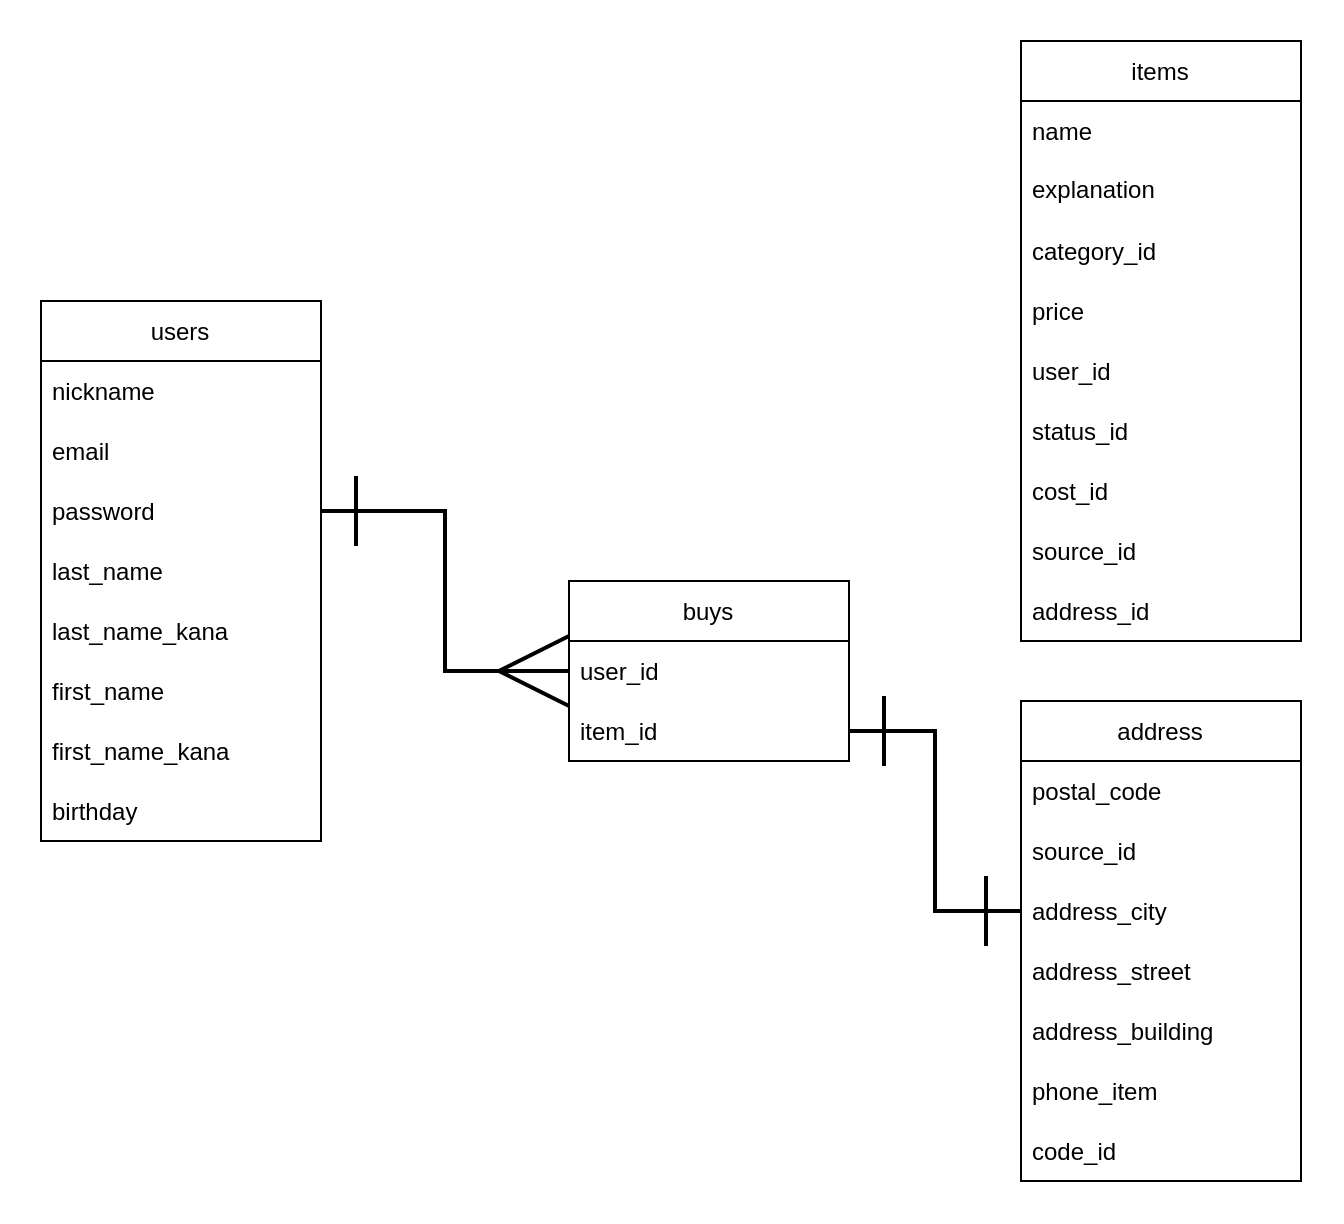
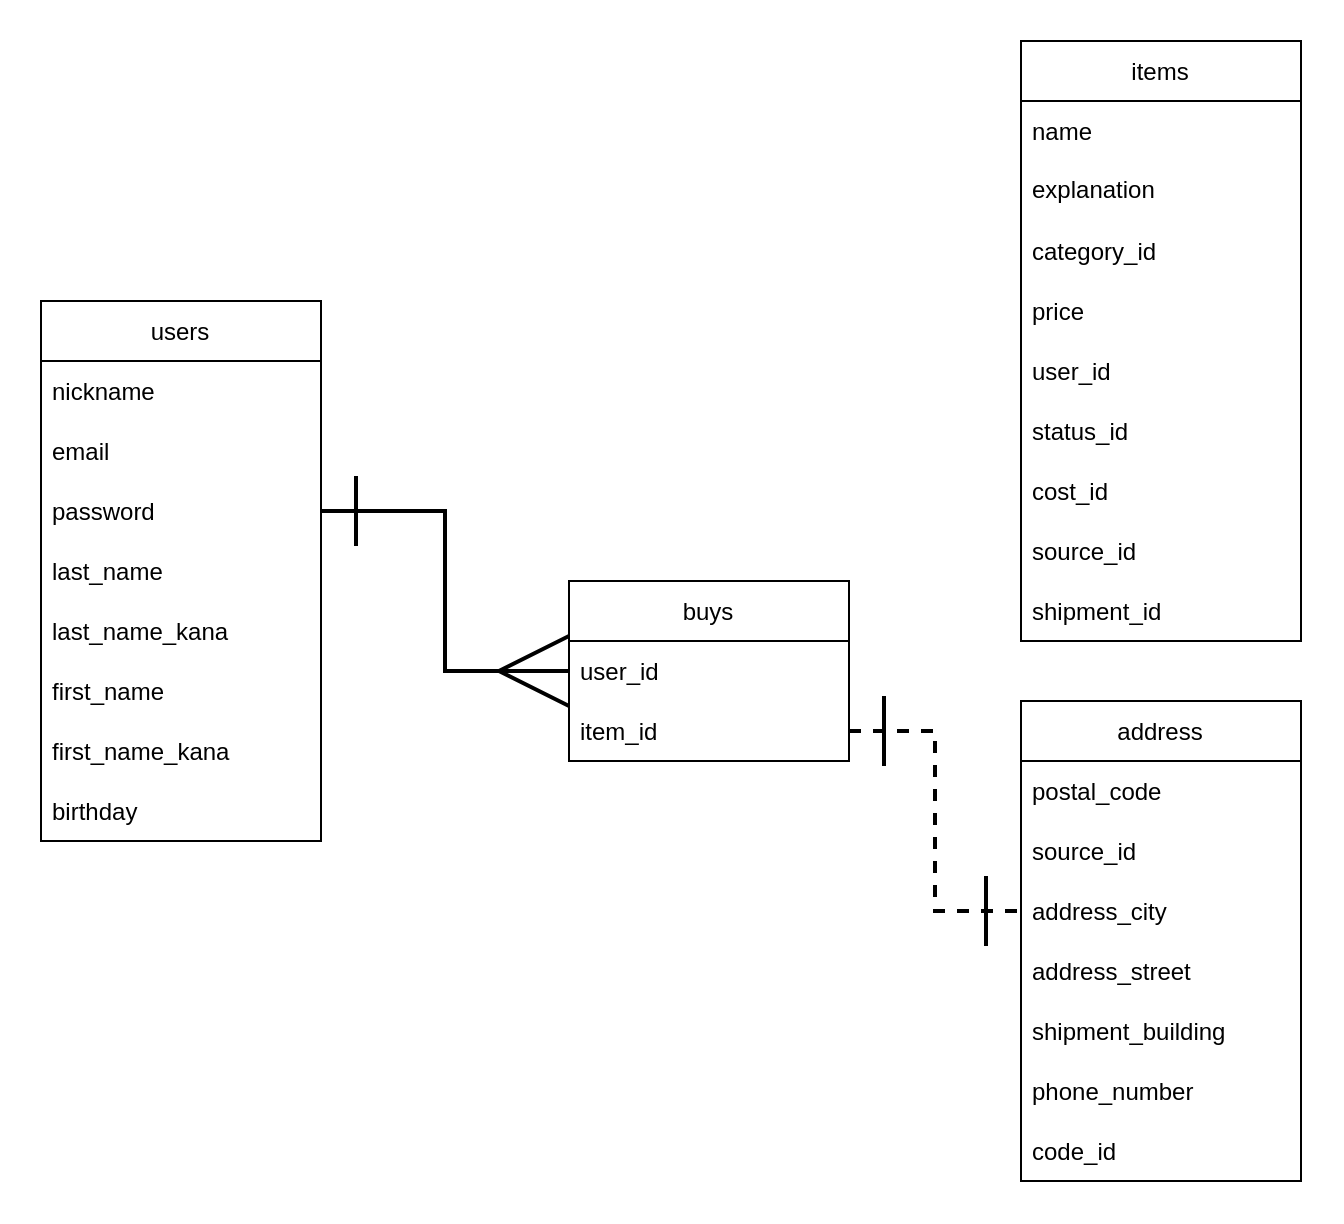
(1096, 612) -> (1100, 612)
(866, 731) -> (866, 731)
(1130, 1032) -> (1134, 1032)
(1096, 1092) -> (1113, 1092)
